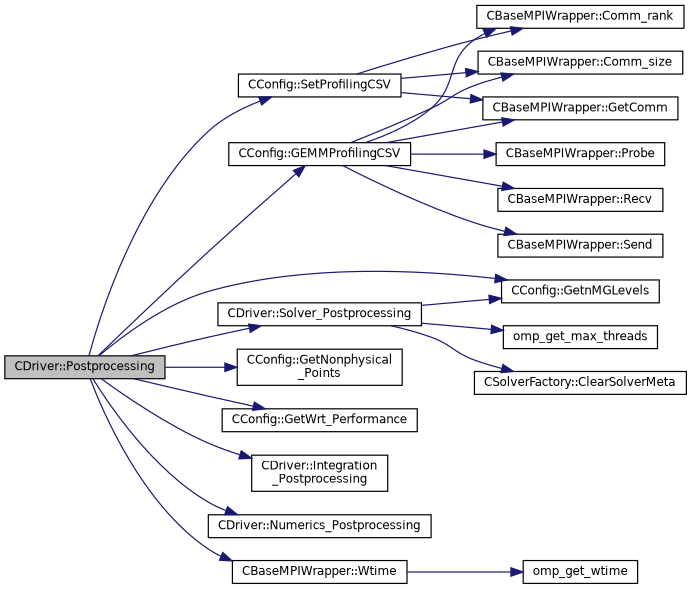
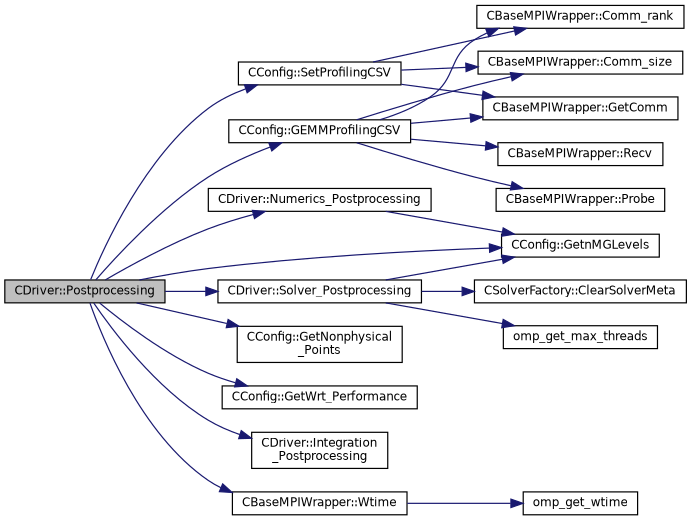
none -> (444, 222)
(580, 246) -> none
